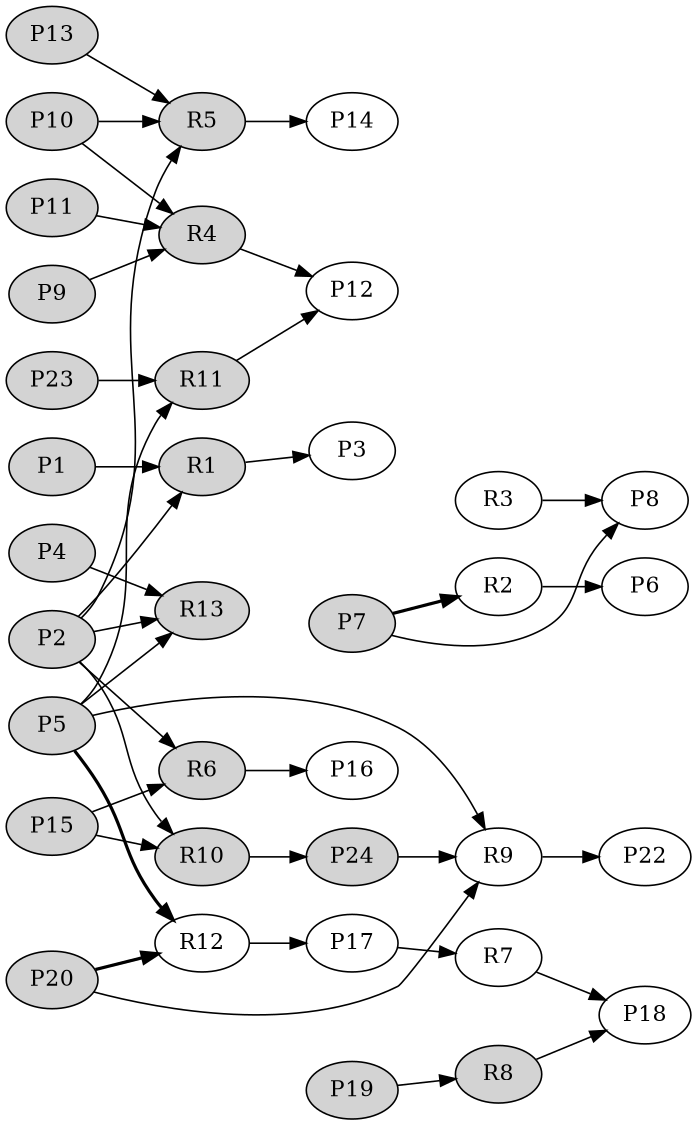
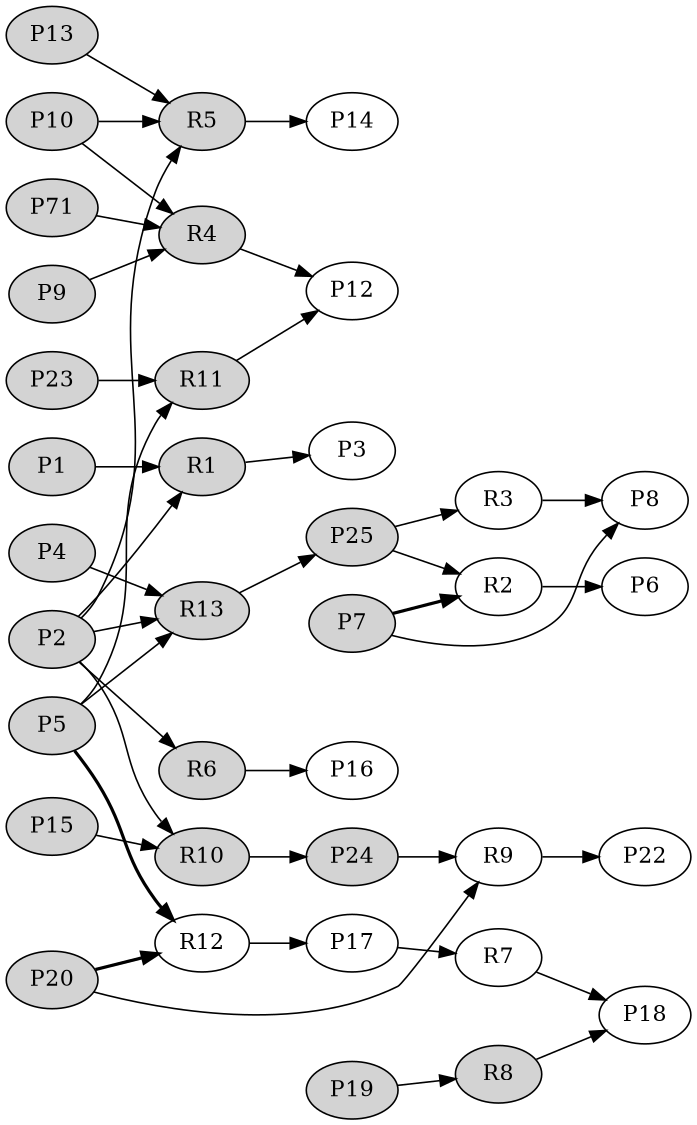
(52, 208) -> (52, 208)
none -> (352, 537)
(306, 701) -> none
(121, 801) -> none
